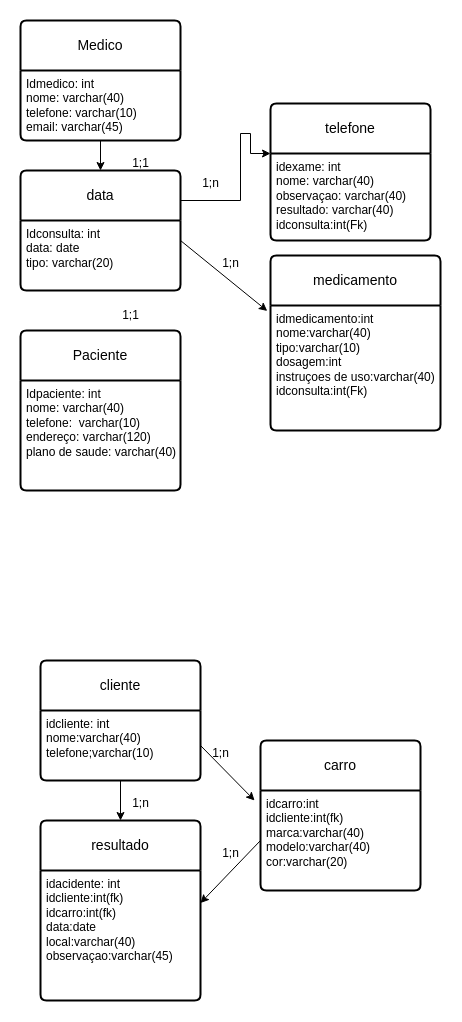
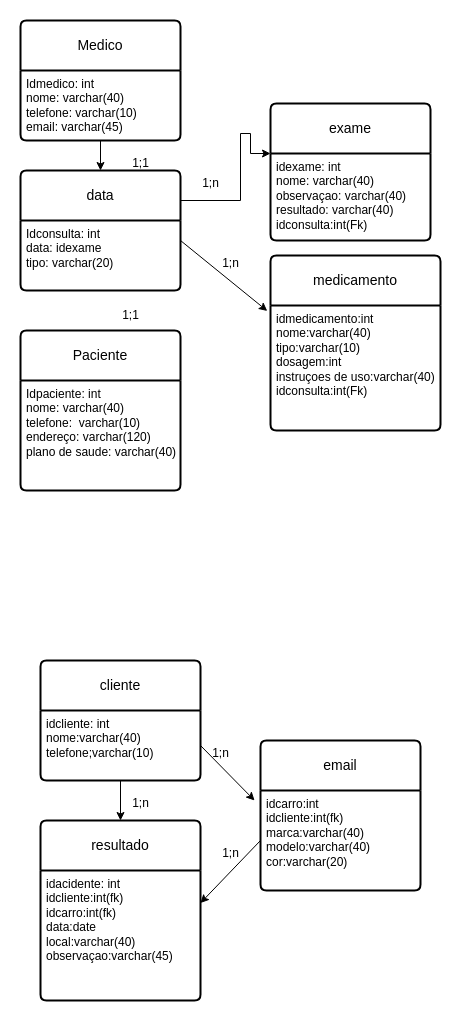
(351, 129) -> (351, 129)
(79, 249) -> (79, 249)
(341, 766) -> (341, 766)
